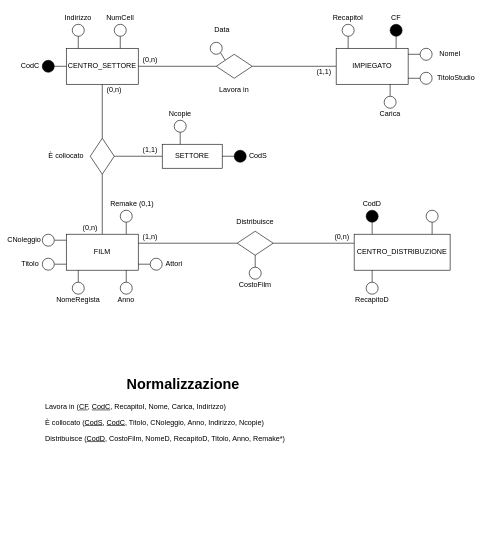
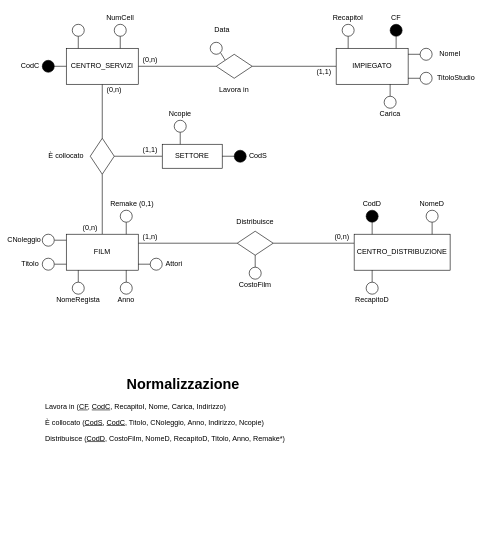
(78, 18) -> none
(102, 66) -> (102, 66)
none -> (432, 204)
